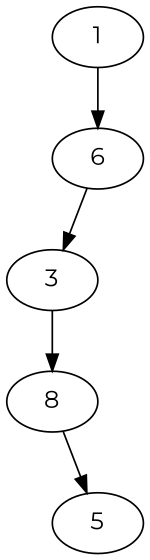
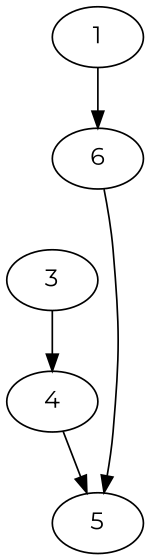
(78, 211) -> (118, 332)
(52, 402) -> (52, 402)
